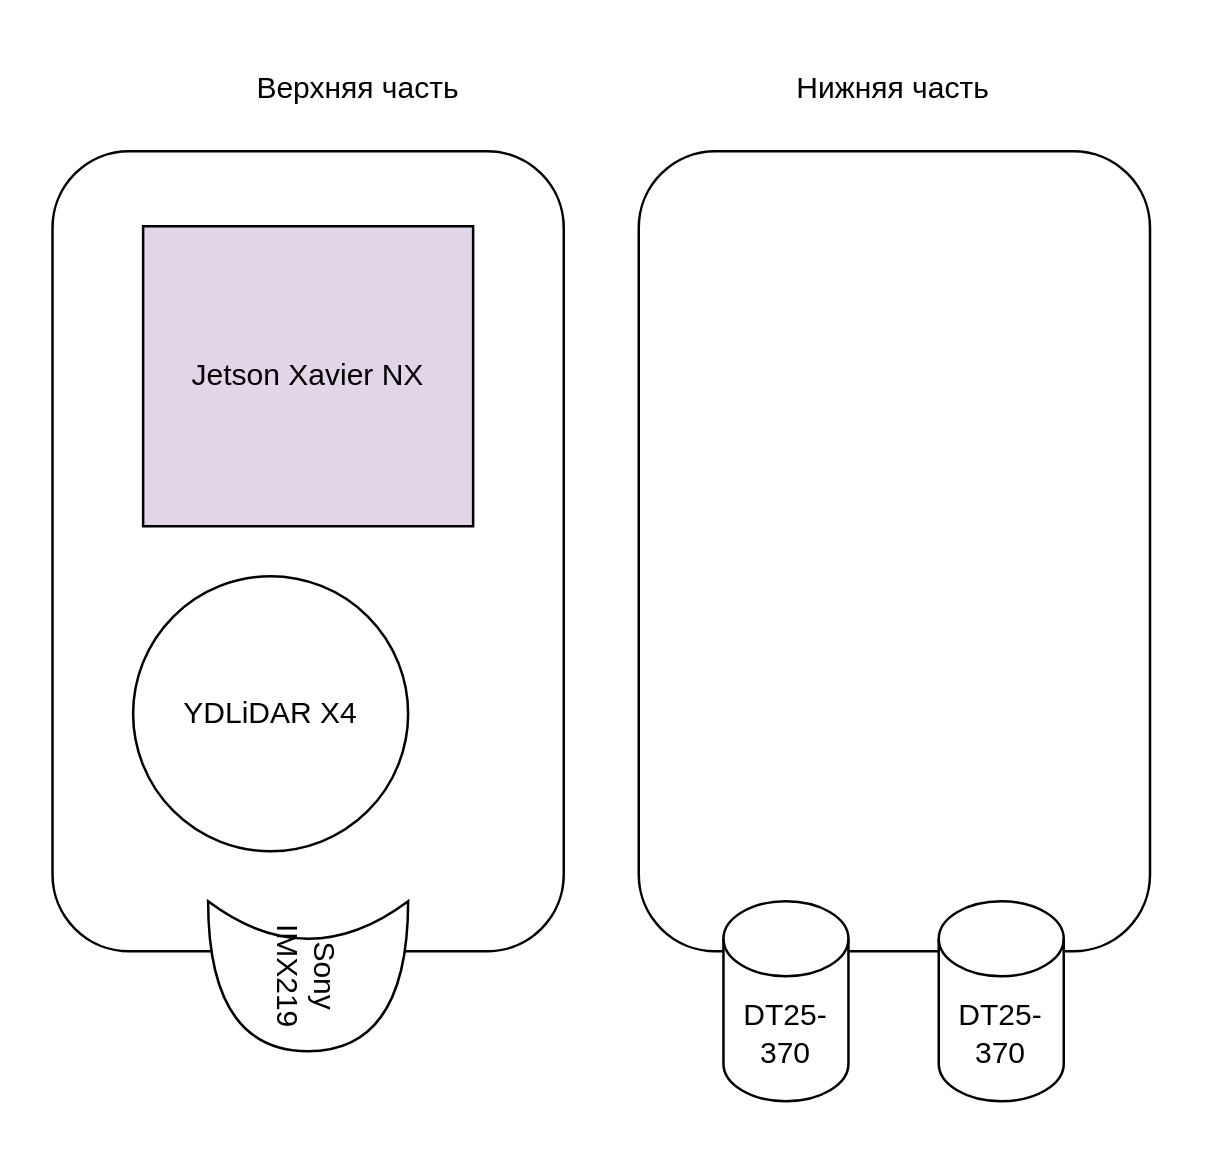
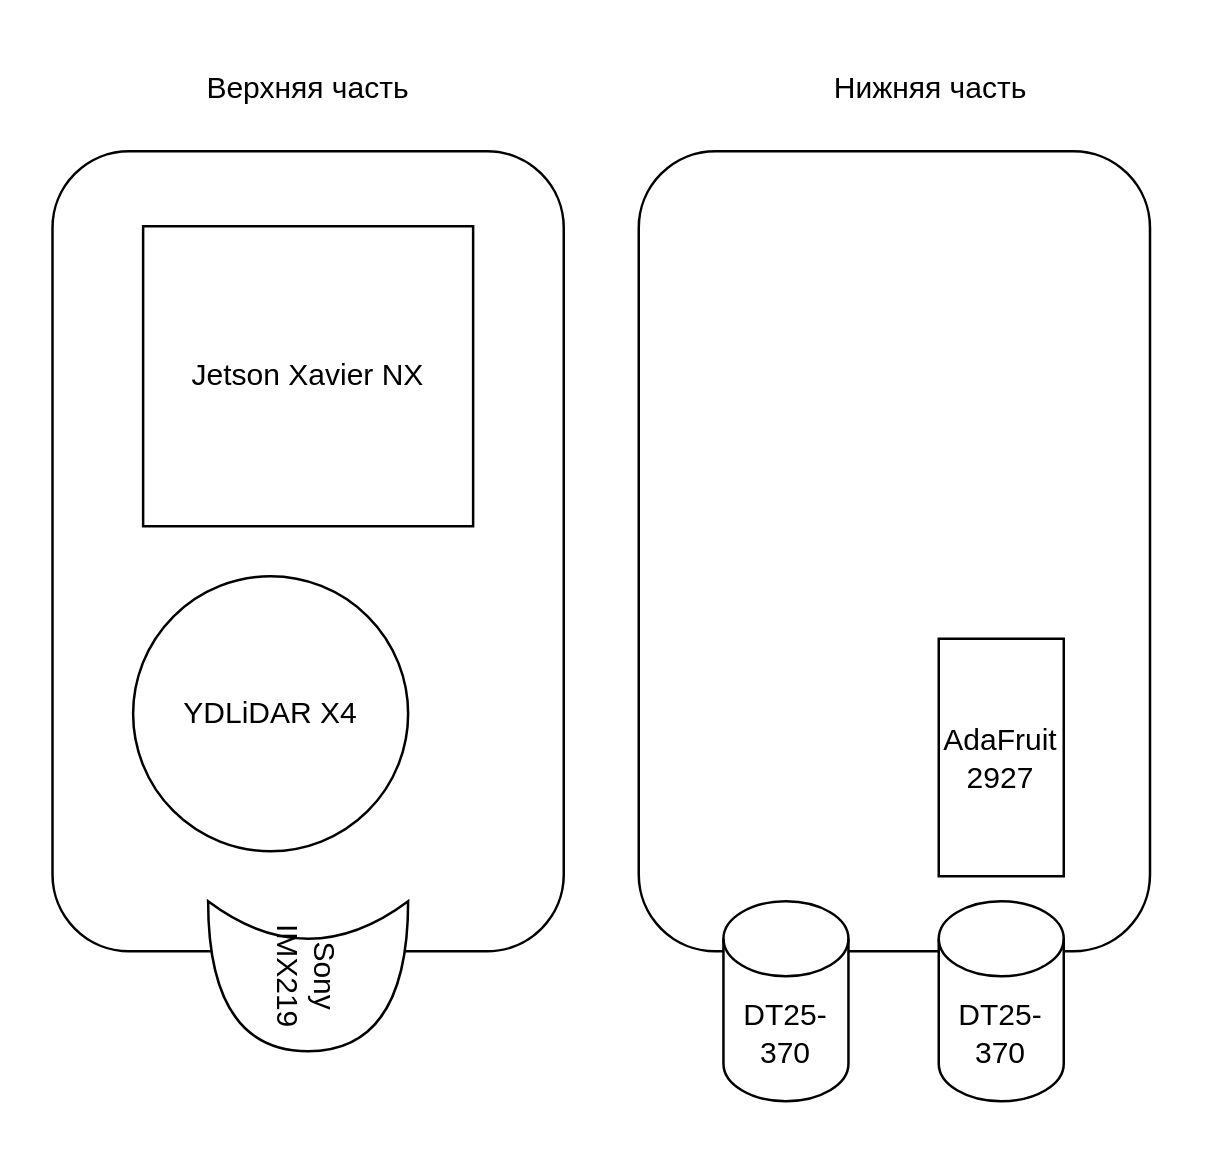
(358, 89) -> (308, 89)
(894, 89) -> (932, 89)
(308, 376) -> (308, 376)
none -> (1001, 758)
